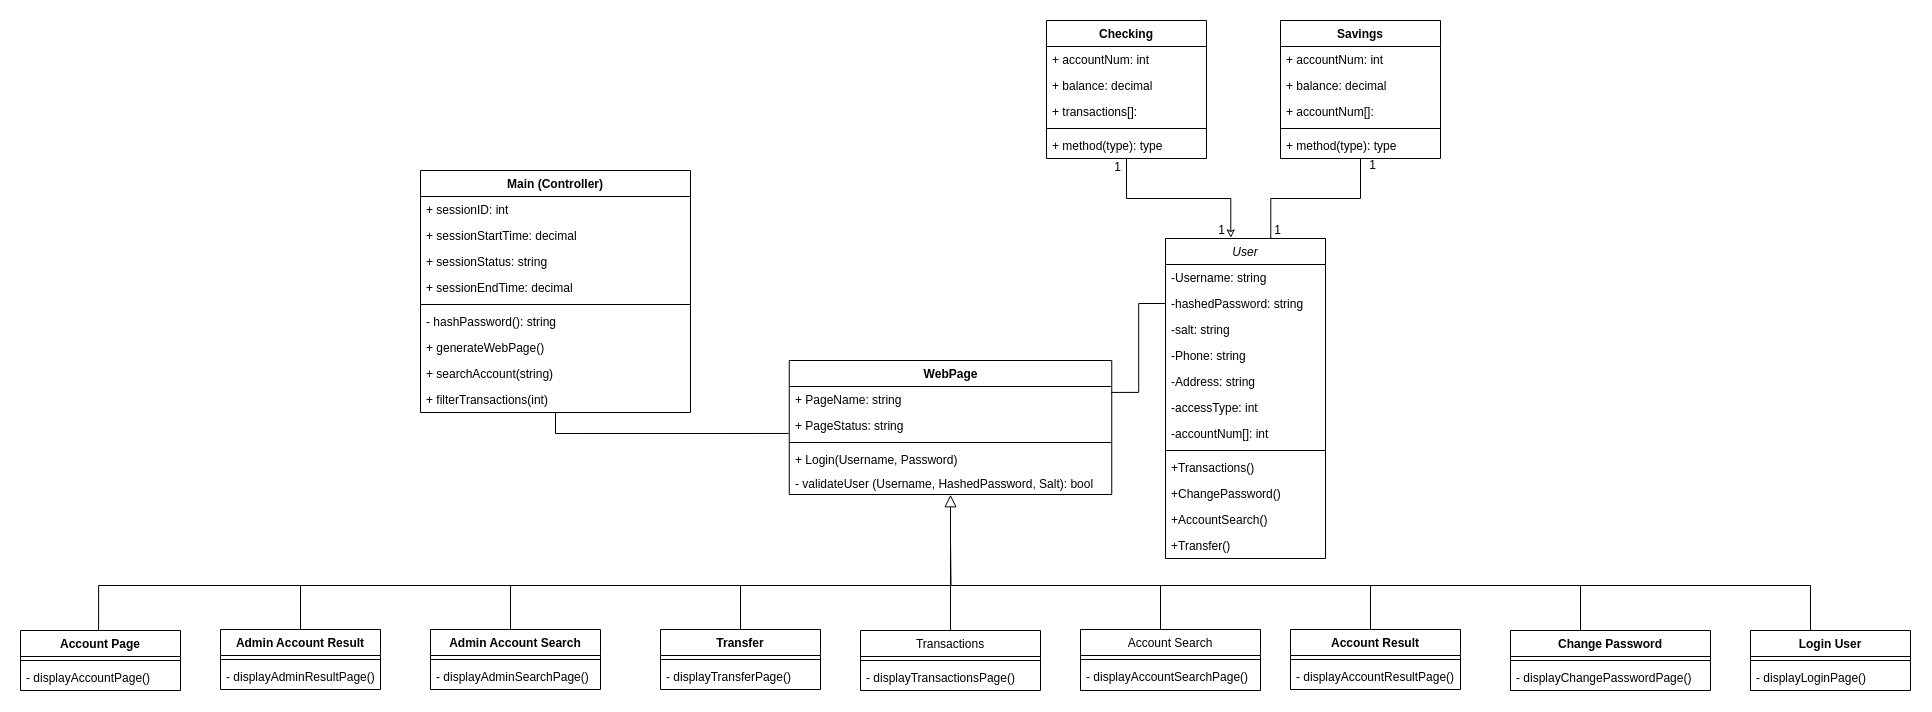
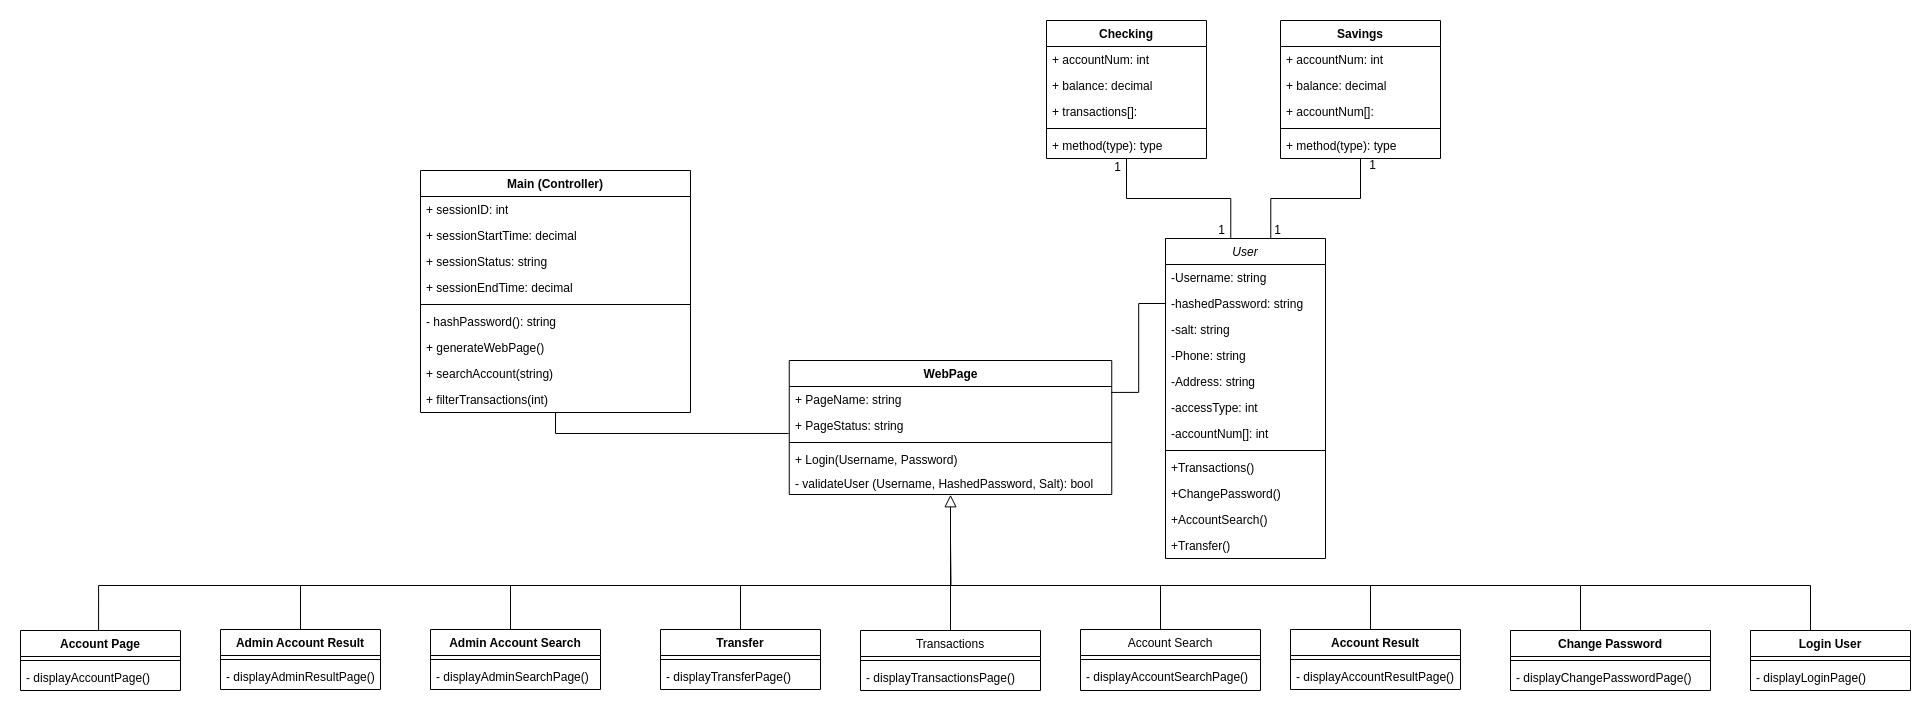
(1231, 229) -> (1231, 233)
